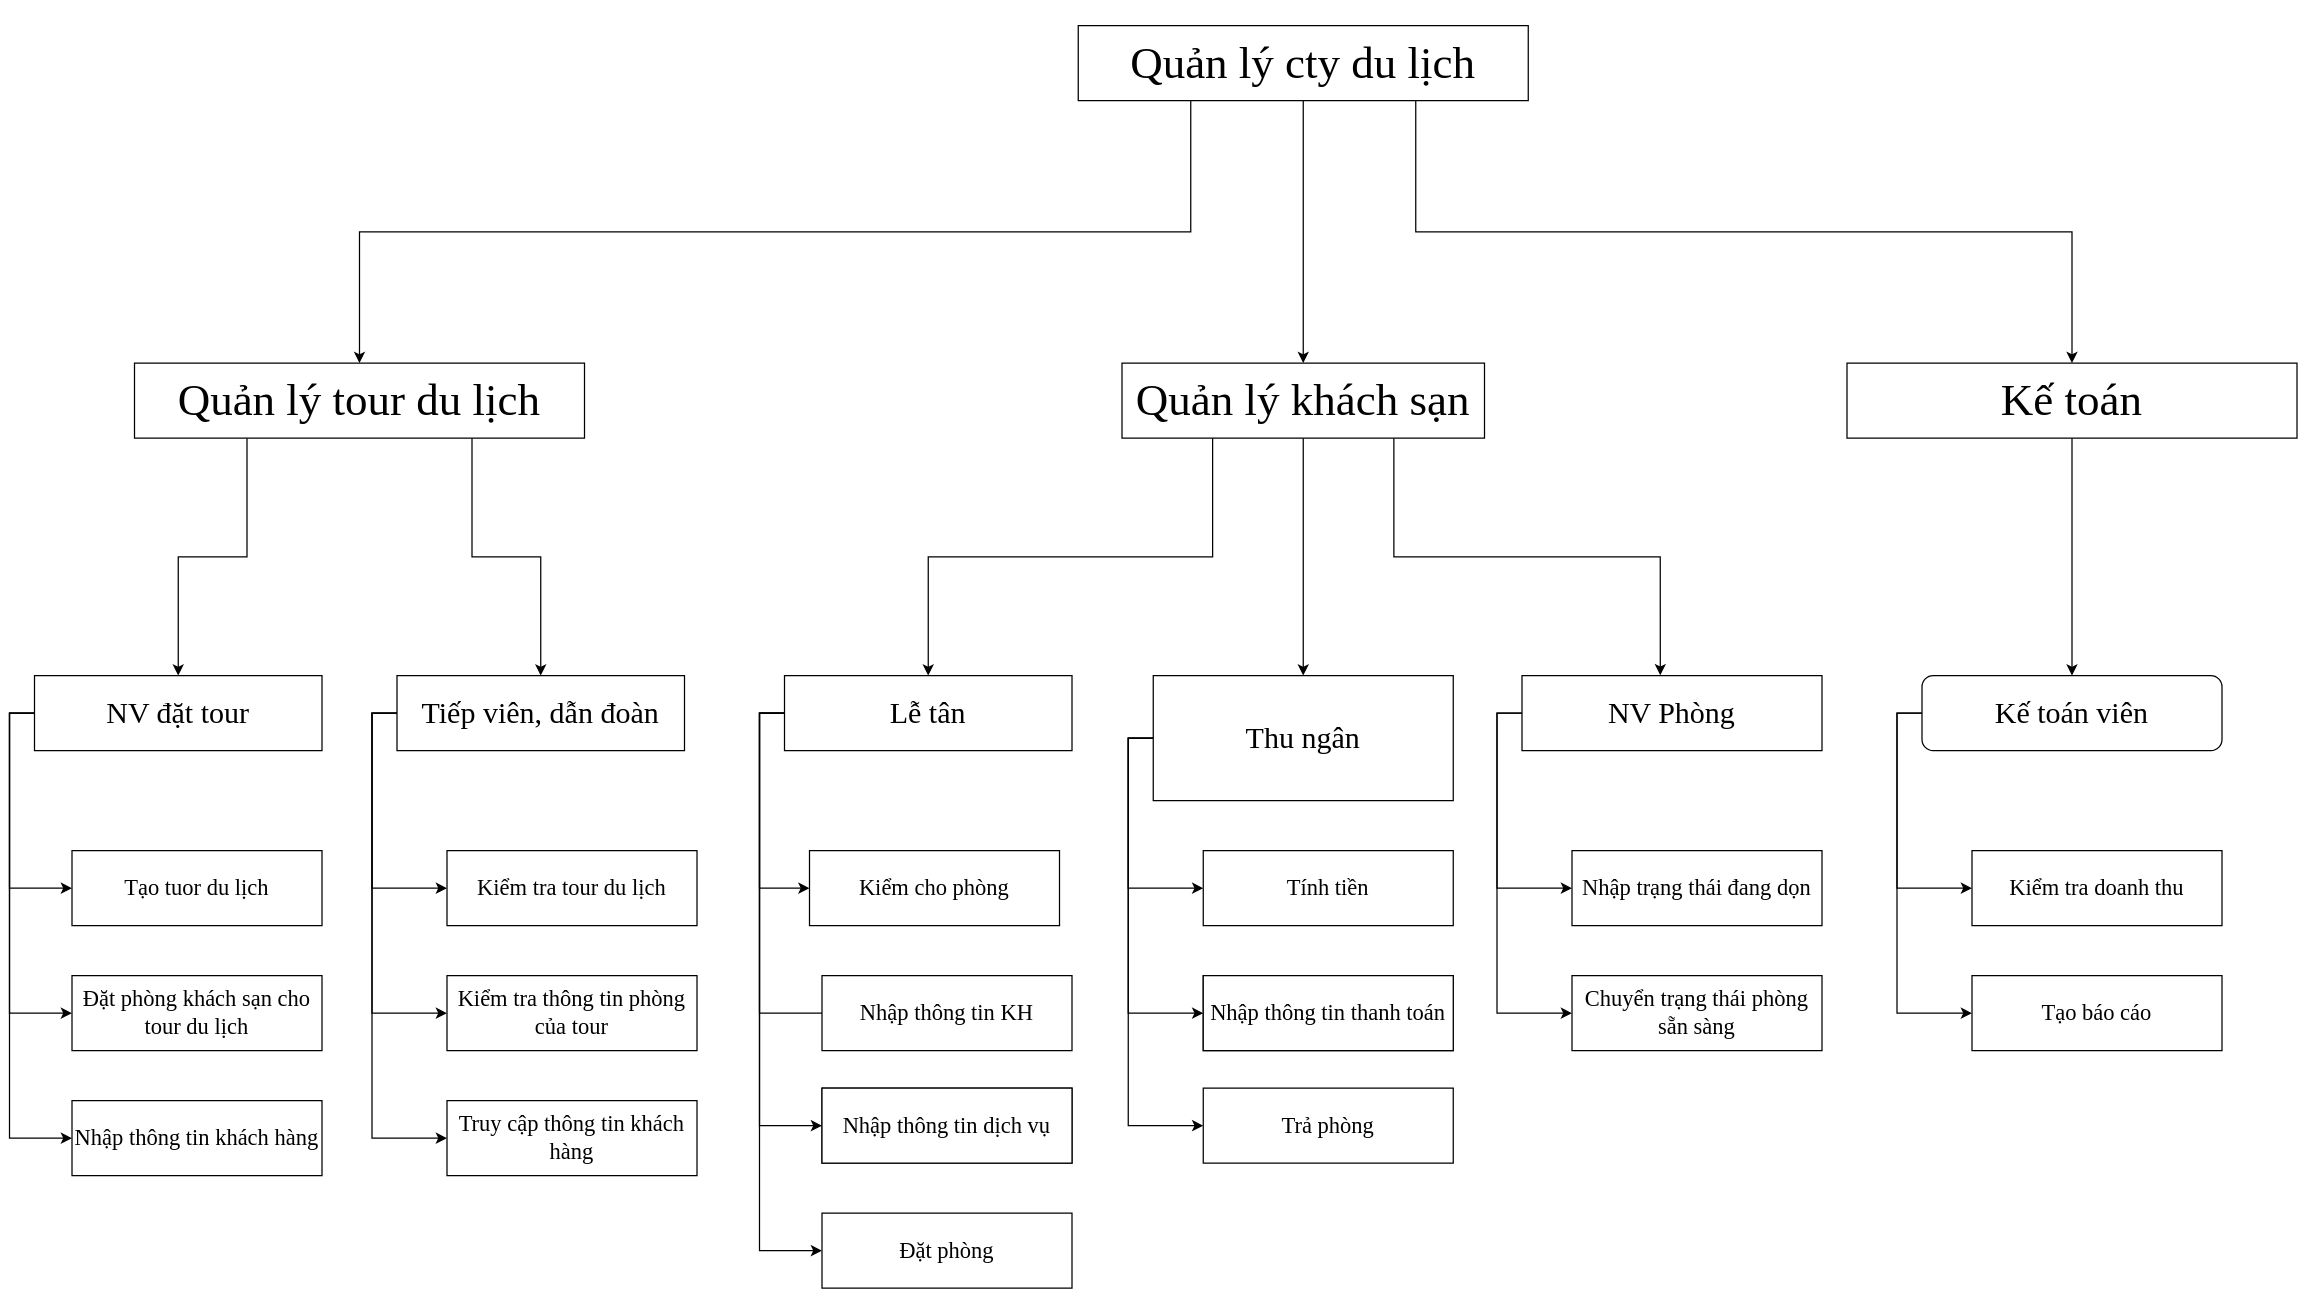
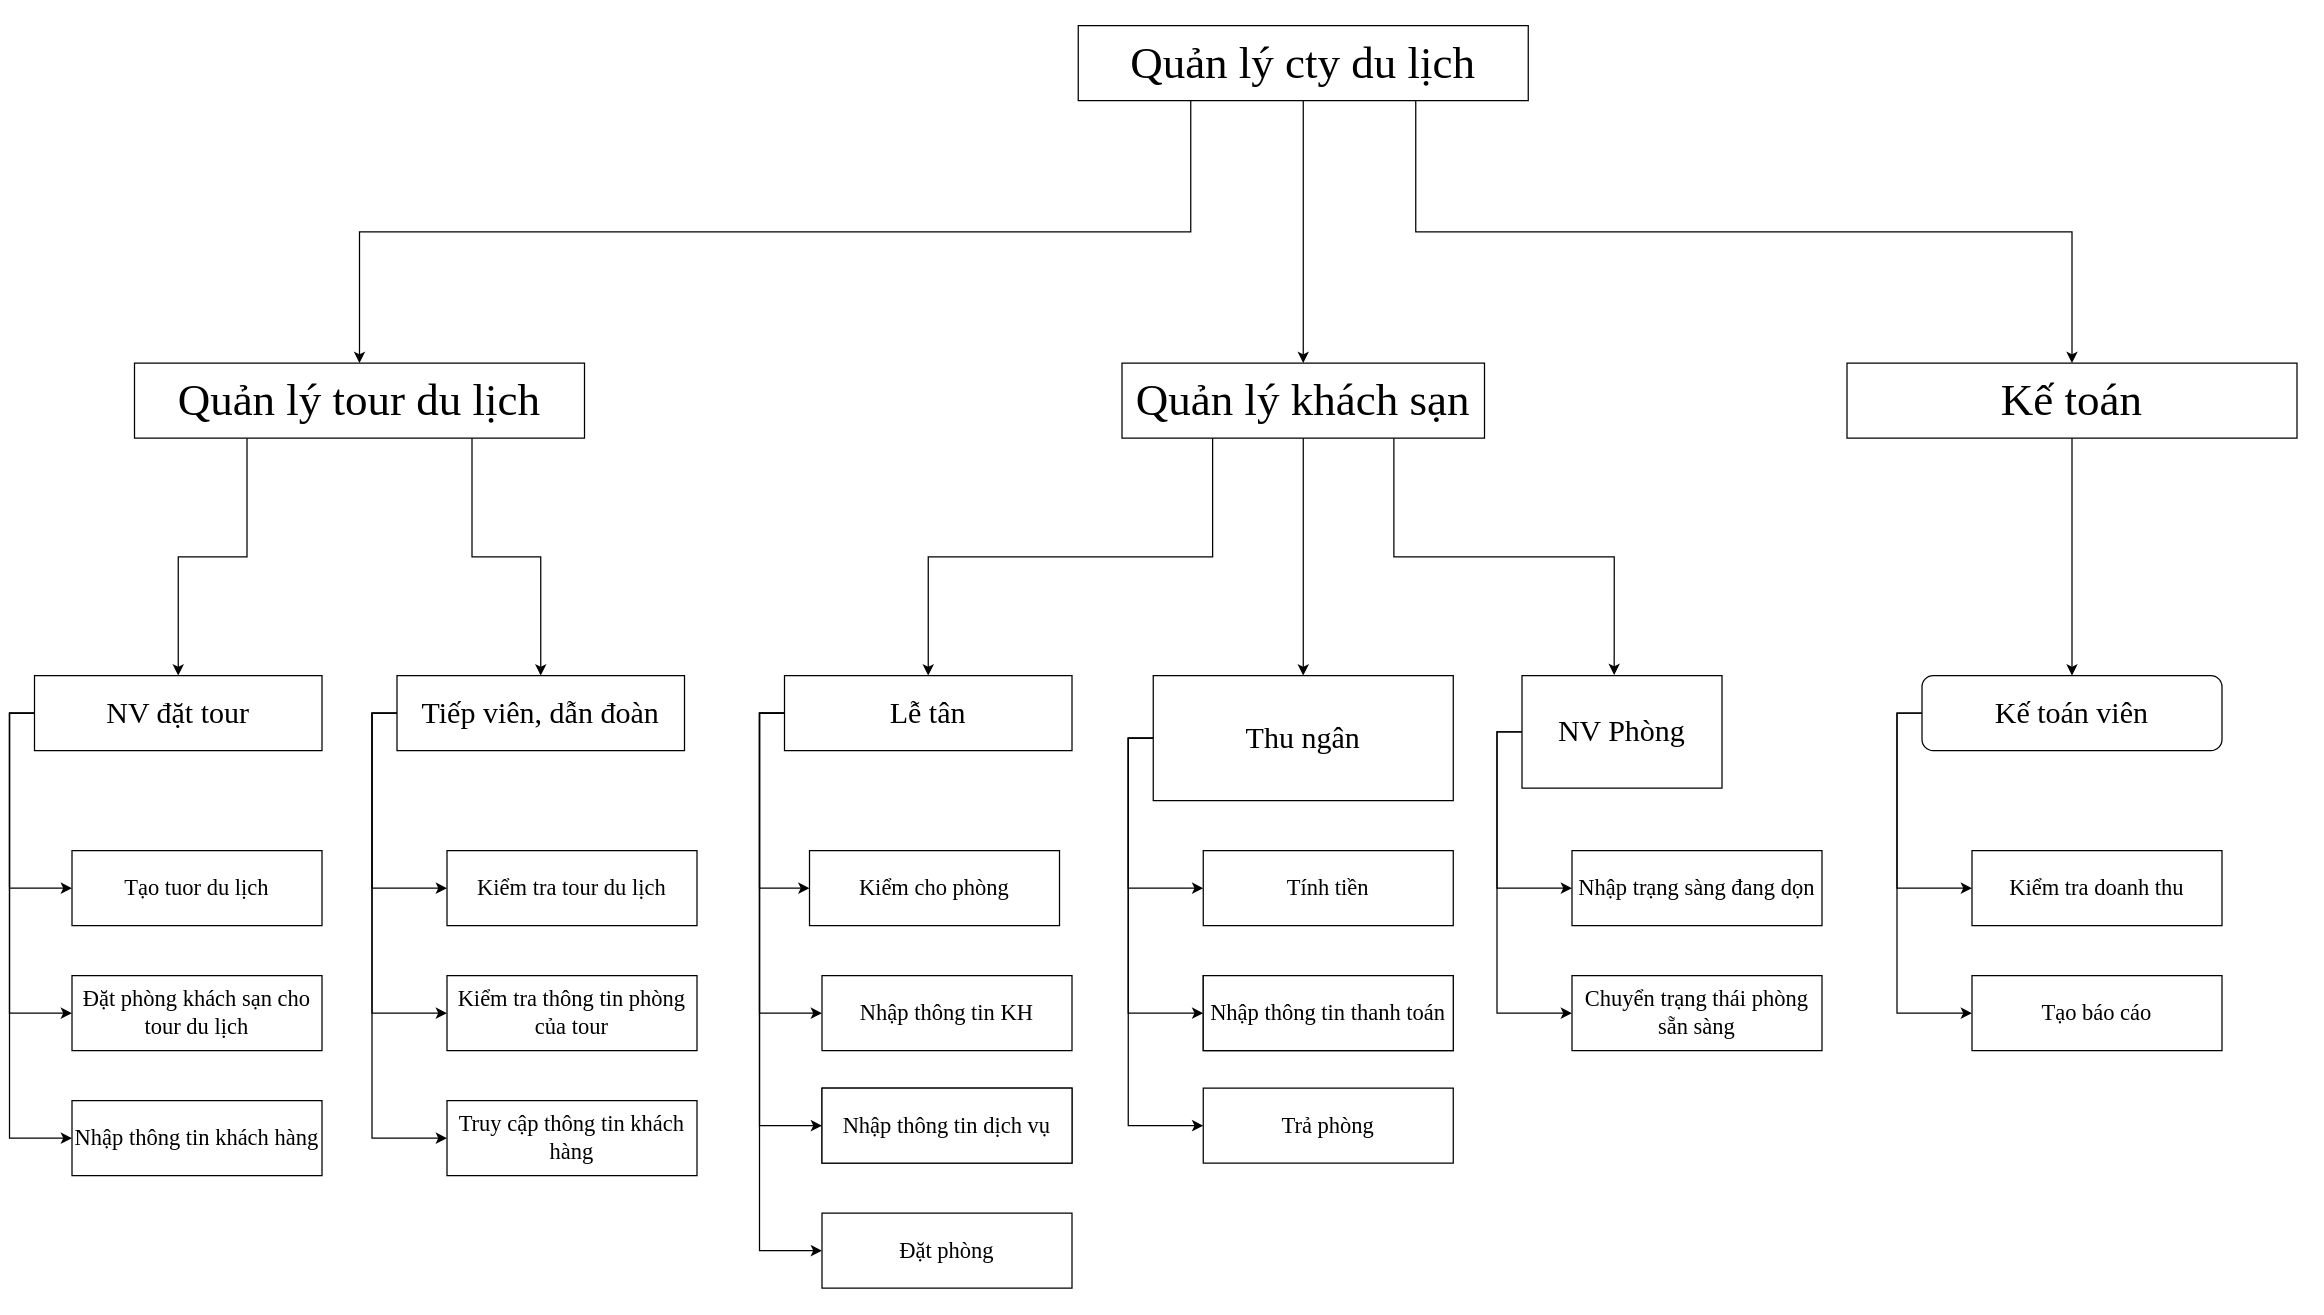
(1672, 713) -> (1622, 732)
(1697, 888) -> (1697, 888)
(815, 1013) -> (812, 1013)
